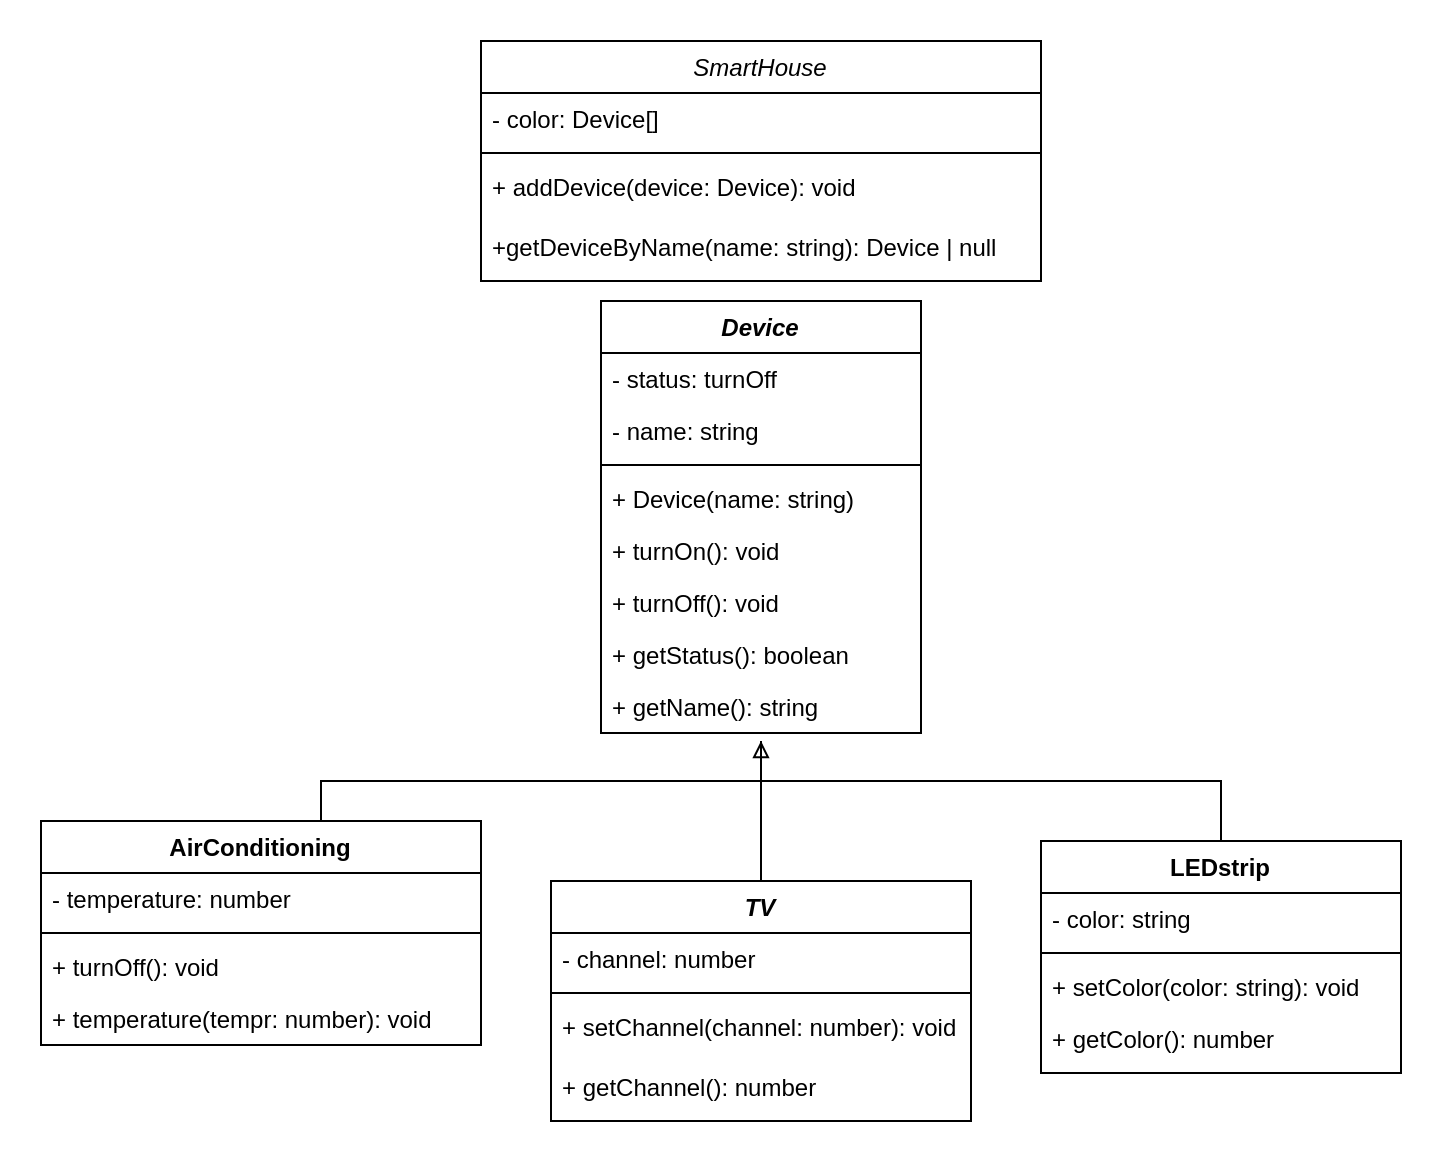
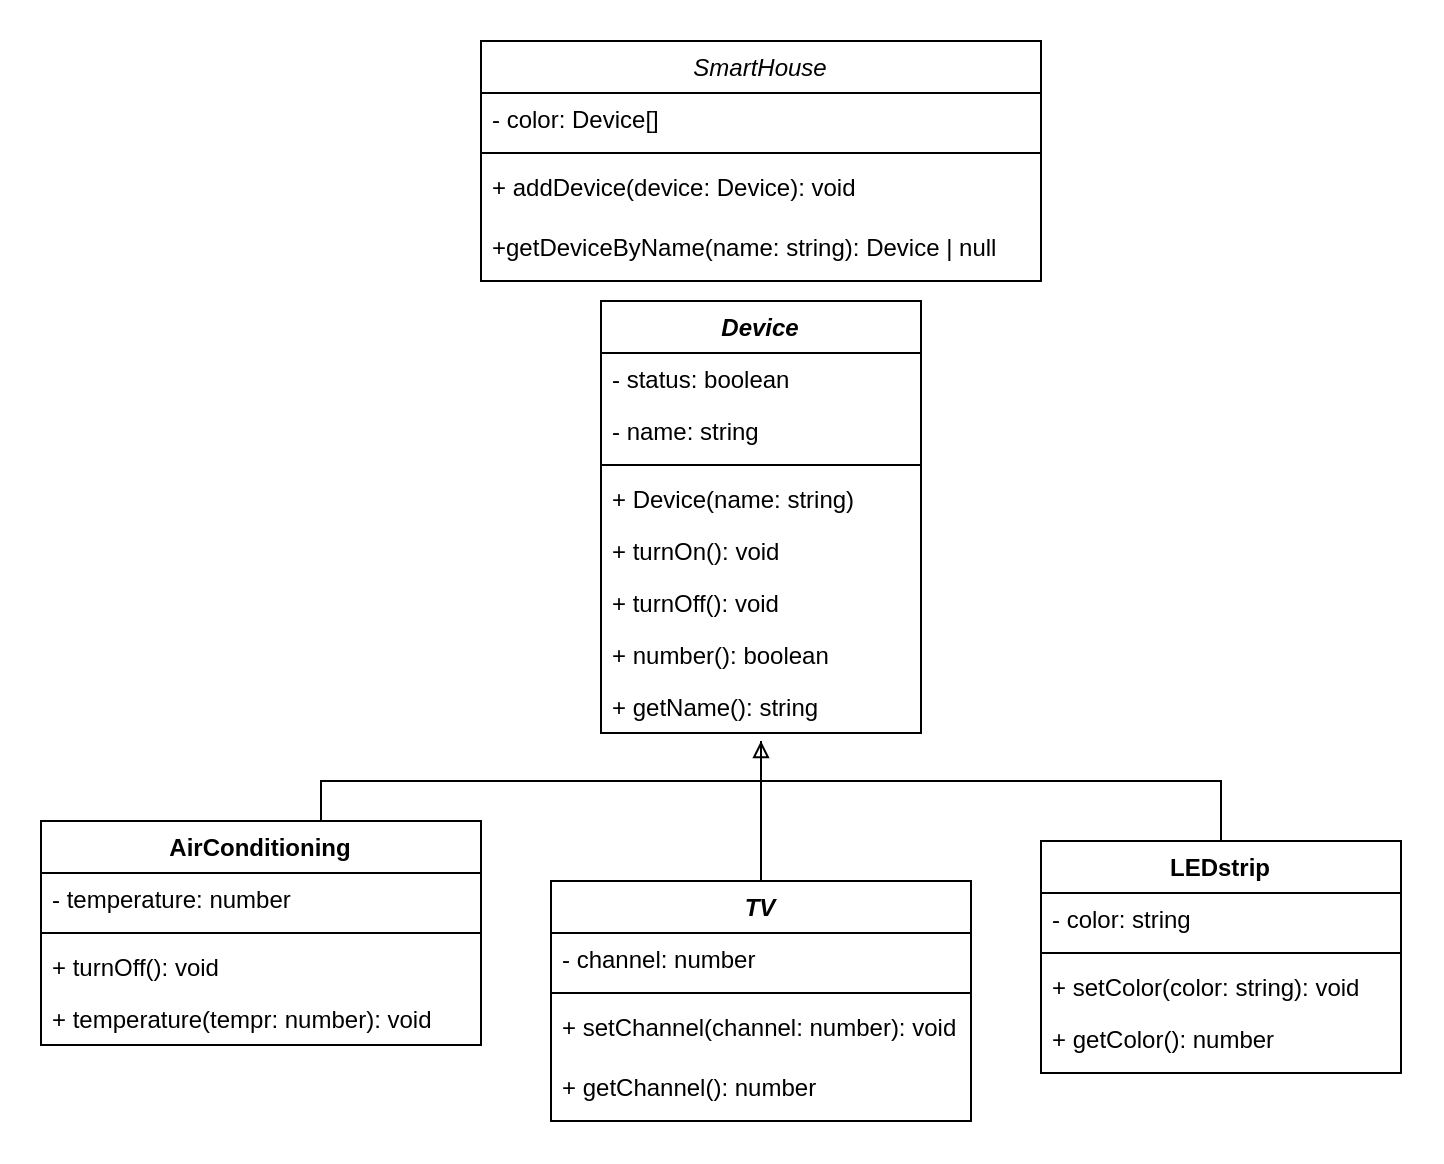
(717, 380) -> (714, 380)
(747, 656) -> (727, 656)
